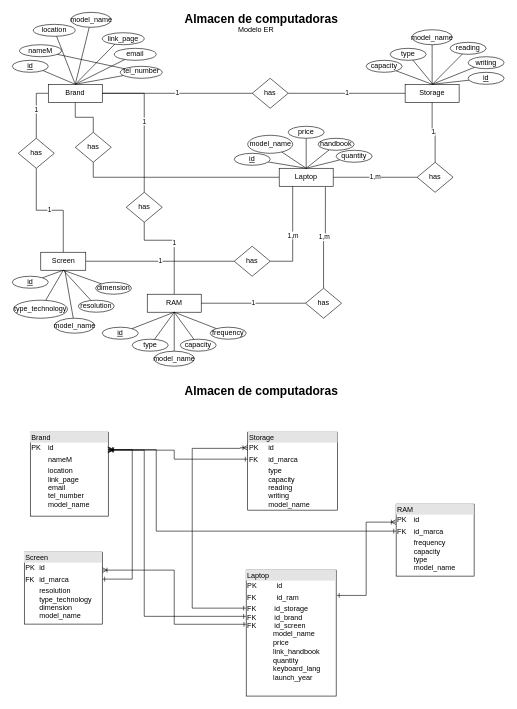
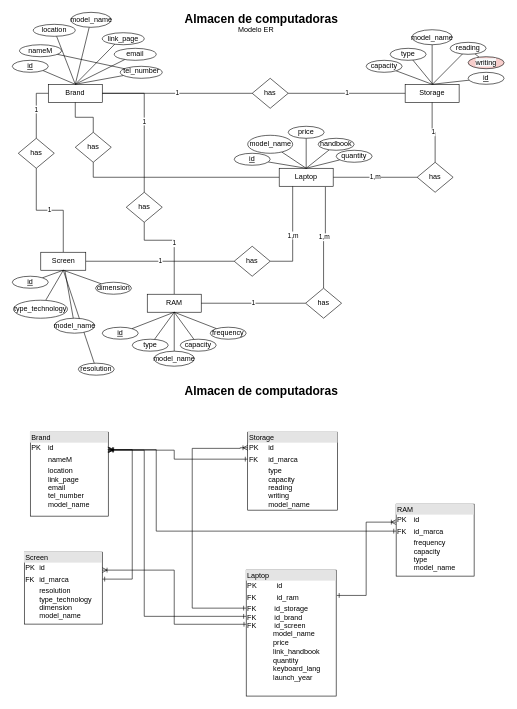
(486, 63) -> (486, 63)
(456, 75) -> (478, 56)
(96, 306) -> (96, 369)
